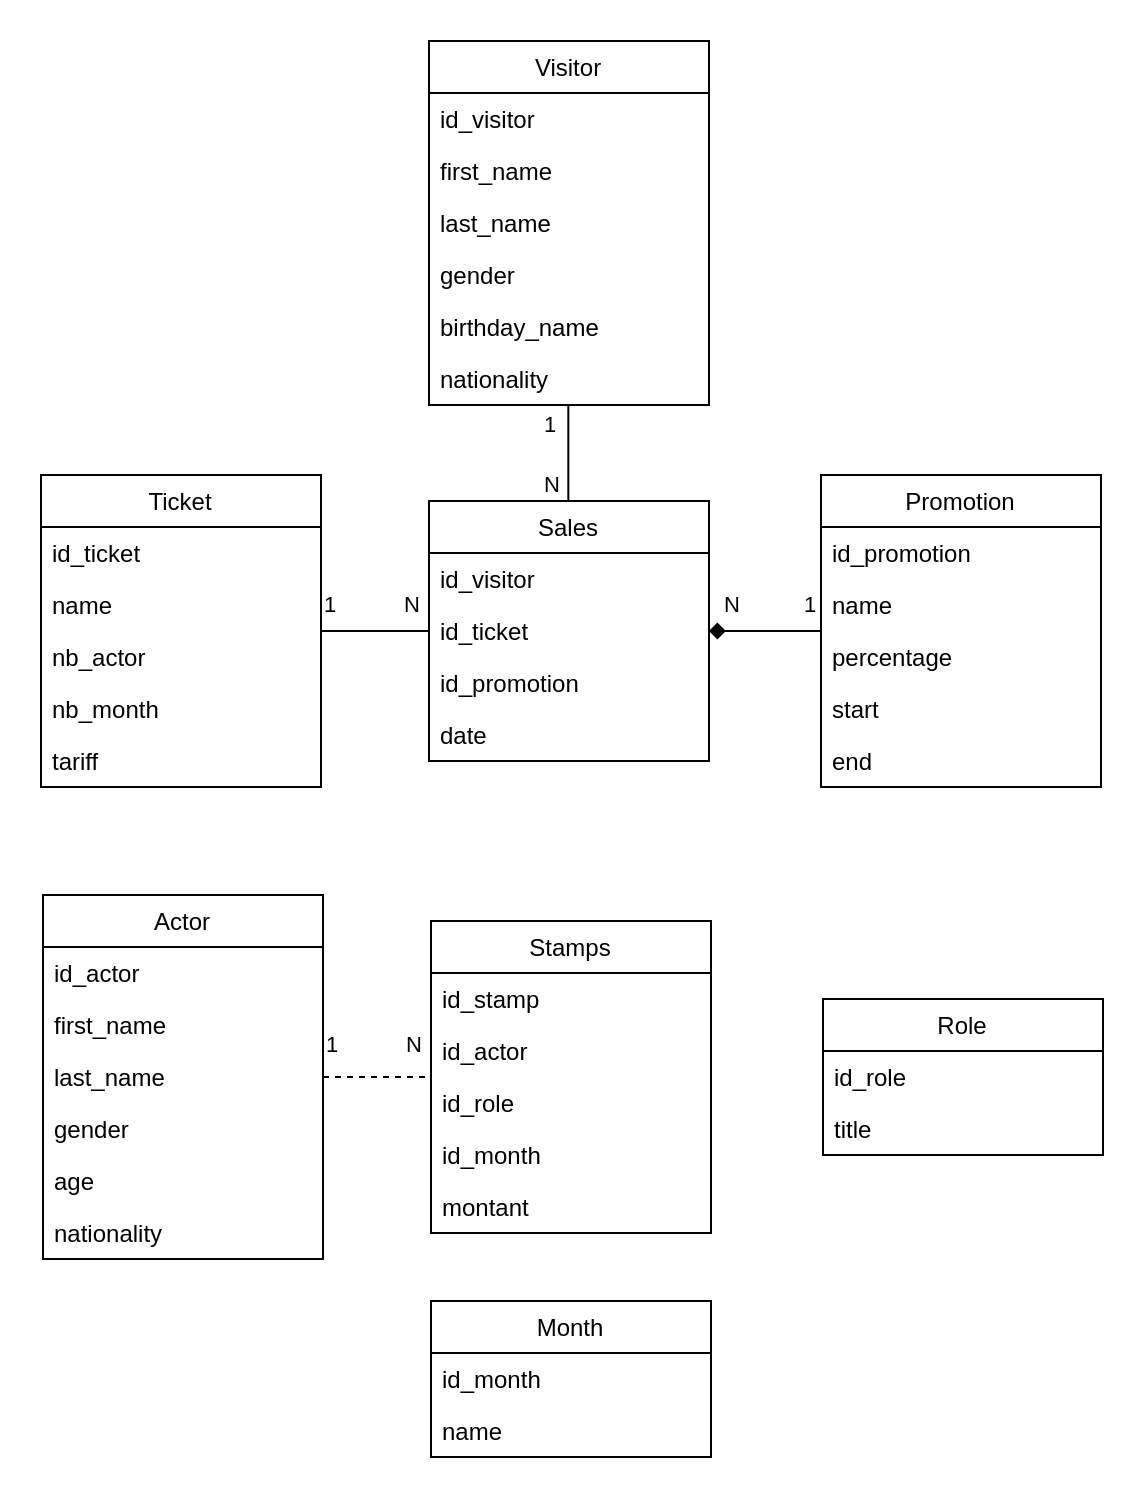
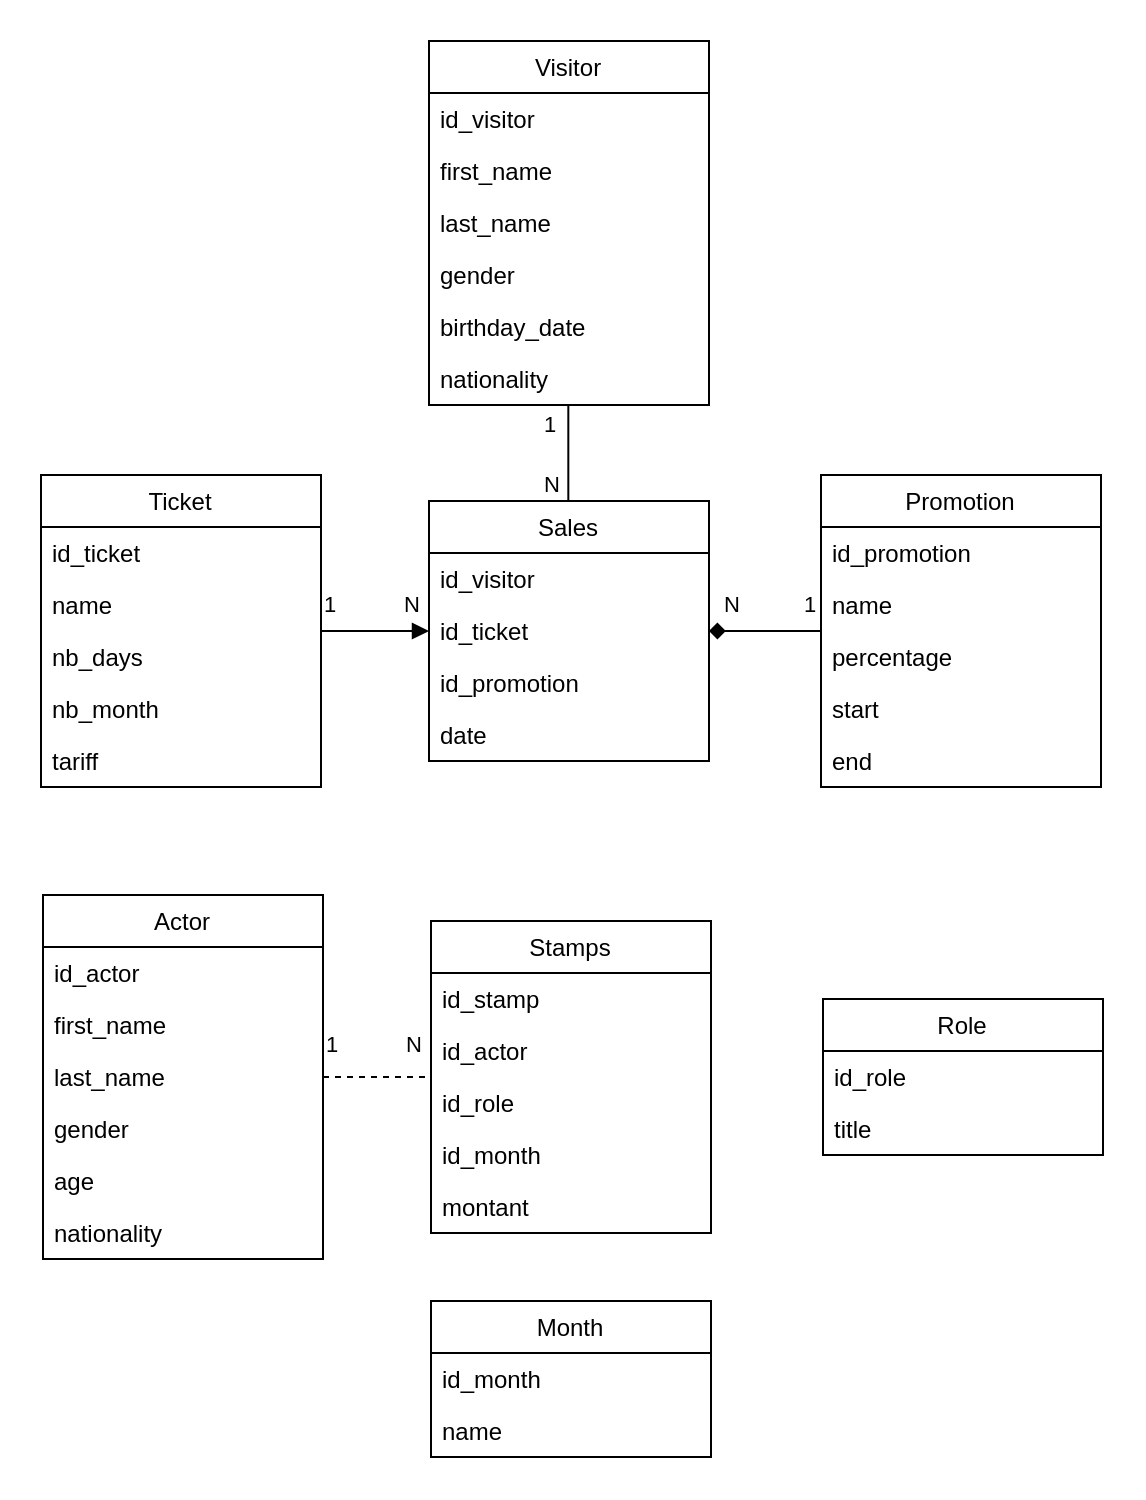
(524, 328) -> (524, 328)
(418, 631) -> (411, 631)
(106, 658) -> (99, 658)
